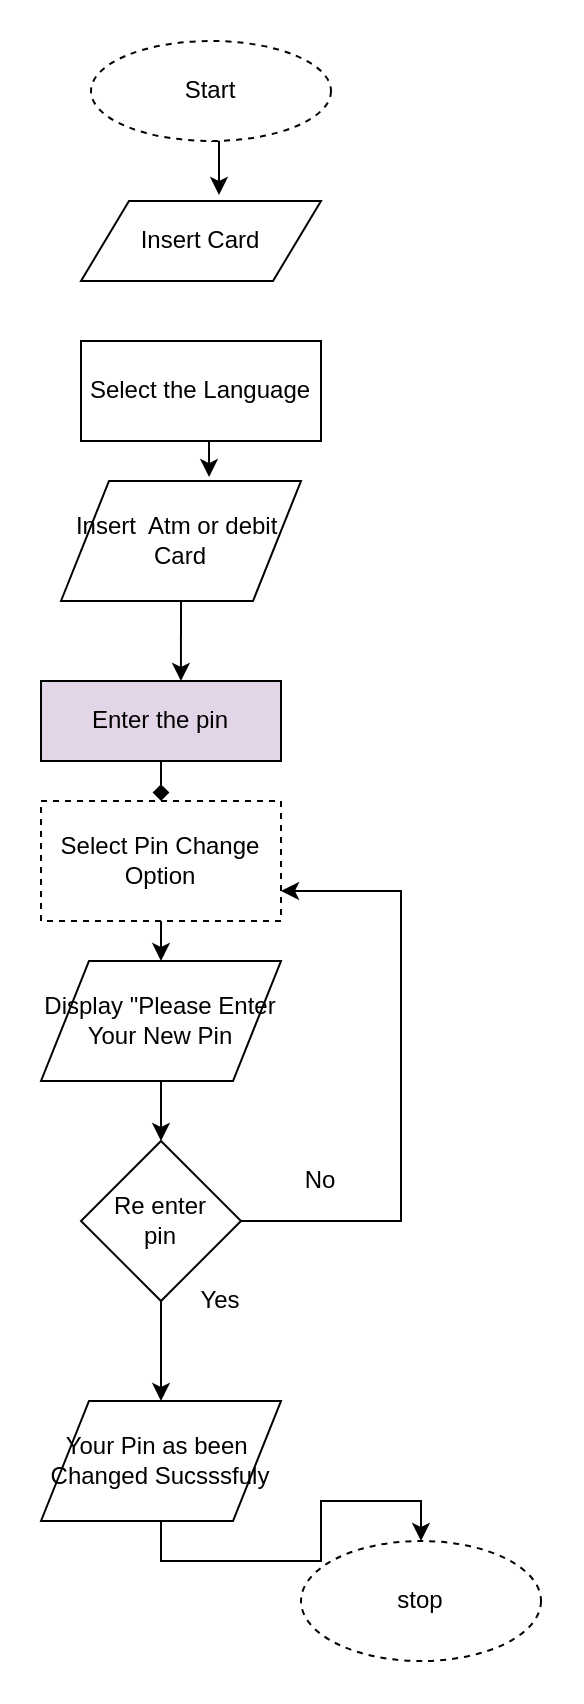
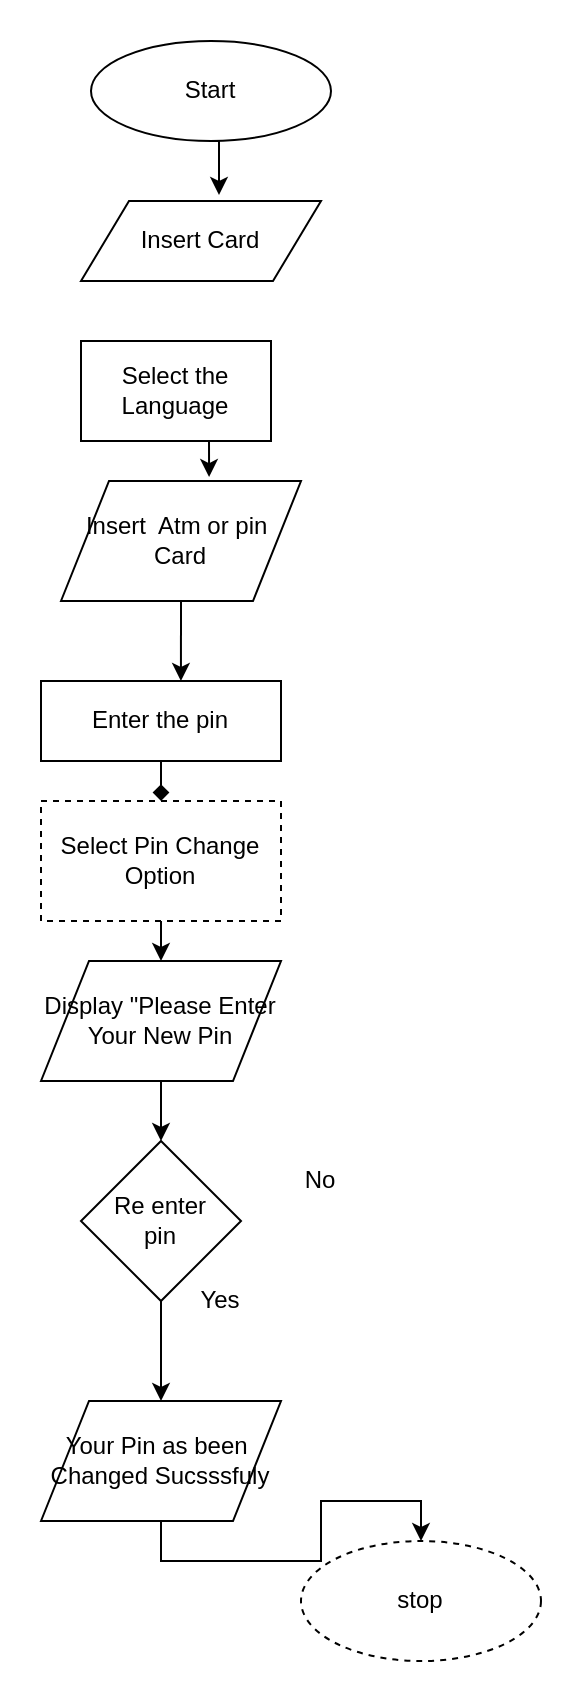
(211, 91) -> (211, 91)
(201, 391) -> (176, 391)
(181, 541) -> (181, 541)
(161, 721) -> (161, 721)
(401, 1083) -> none
